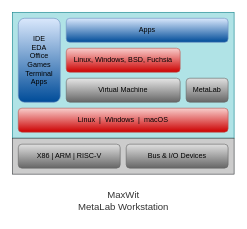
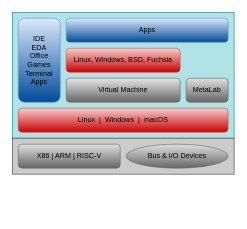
(177, 156) -> (177, 156)
(123, 201) -> none
